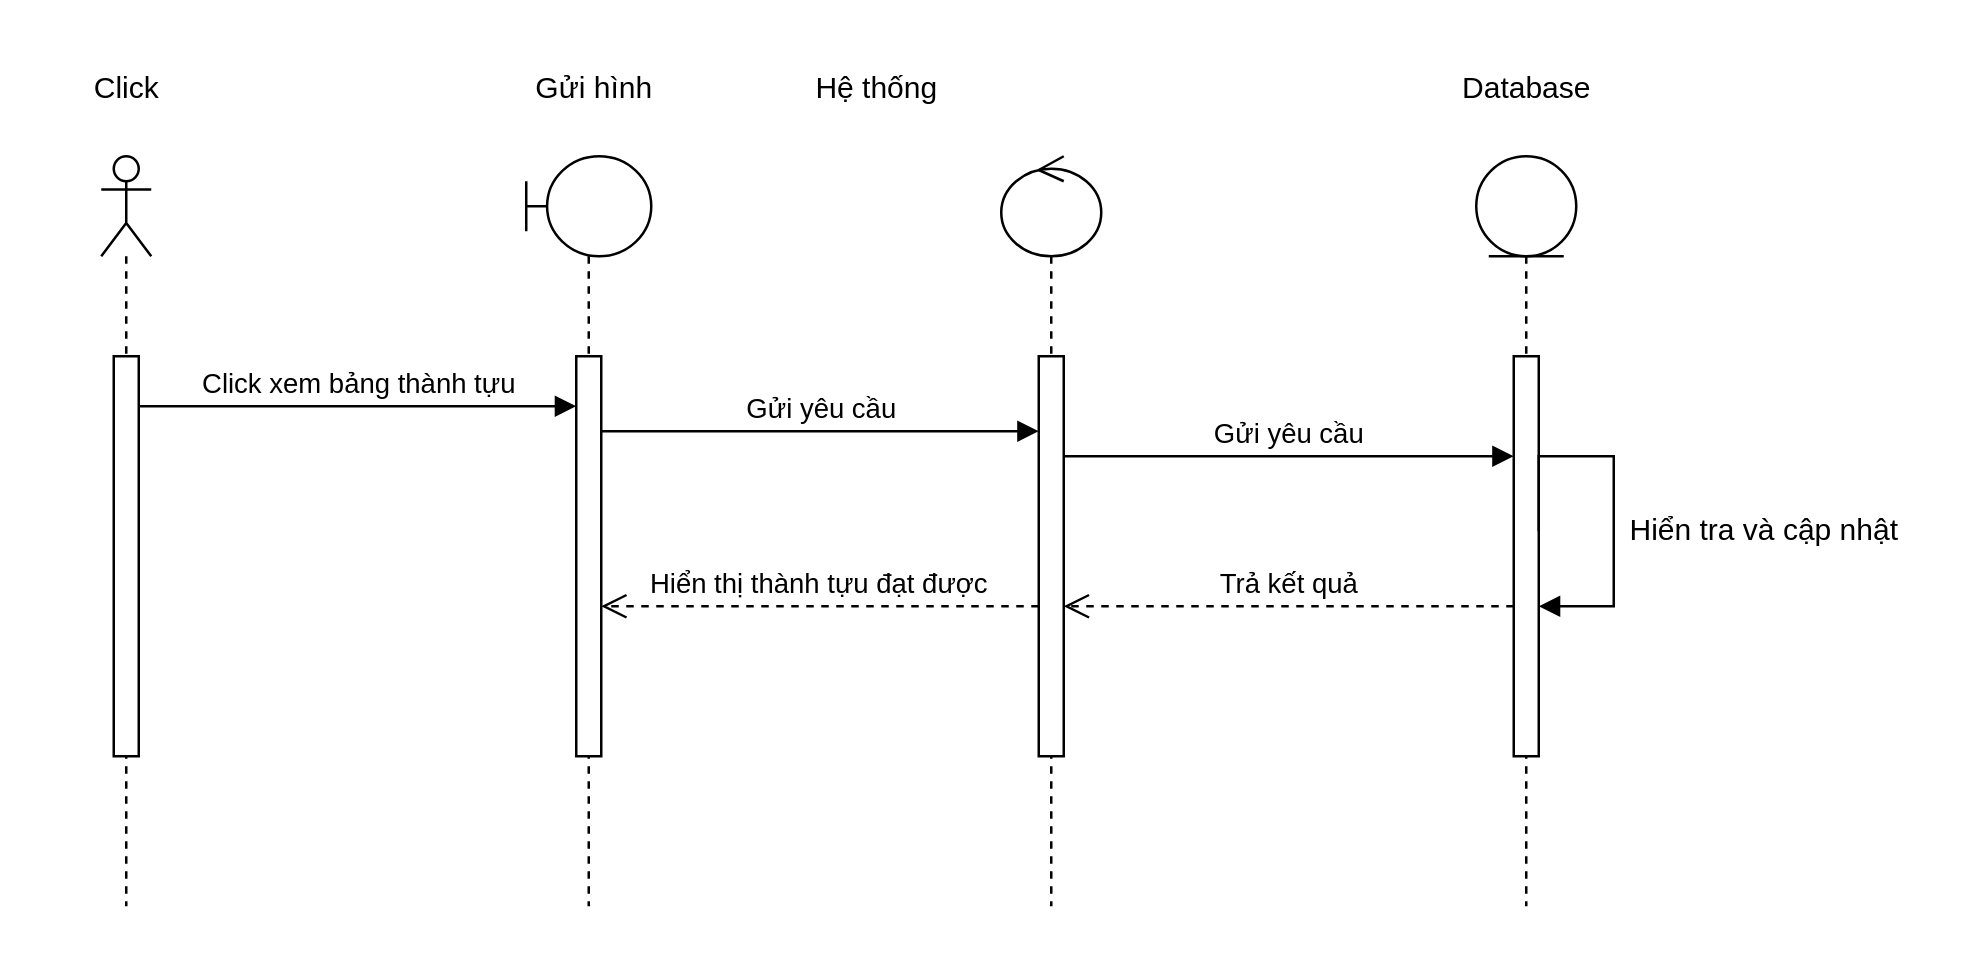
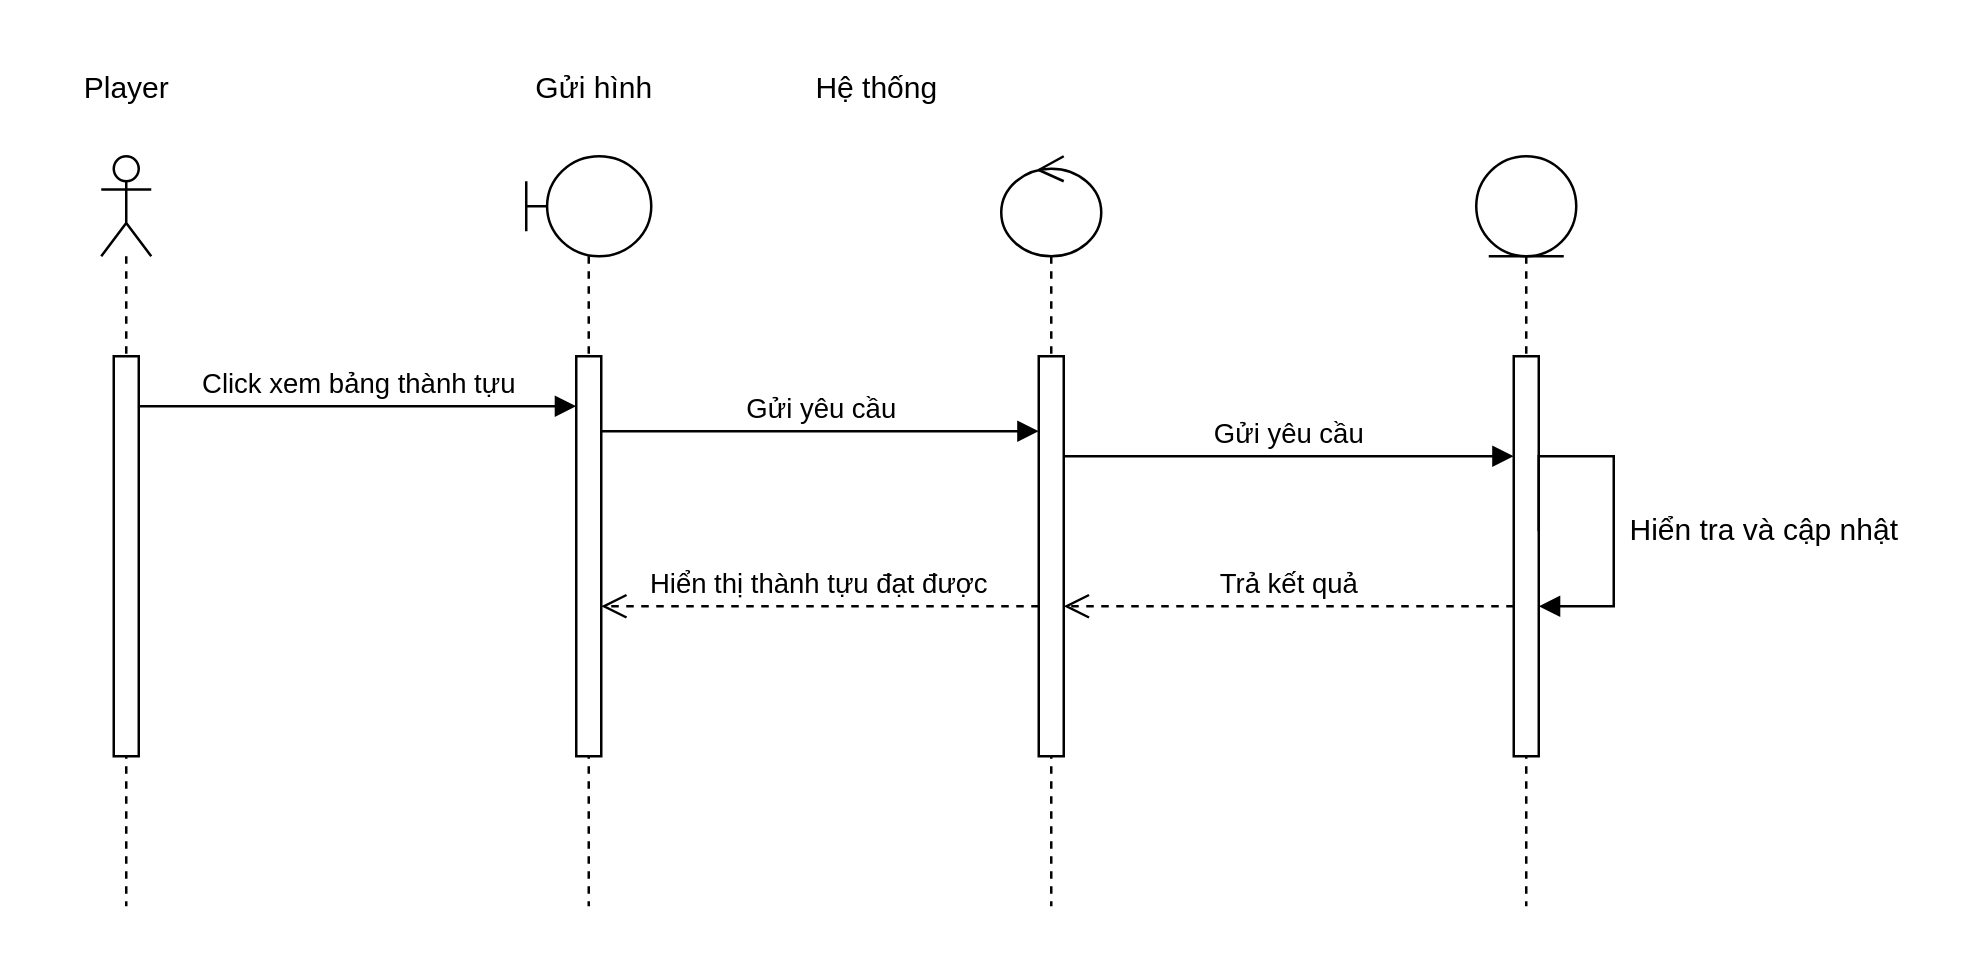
(128, 89) -> (128, 89)
(1526, 89) -> none
